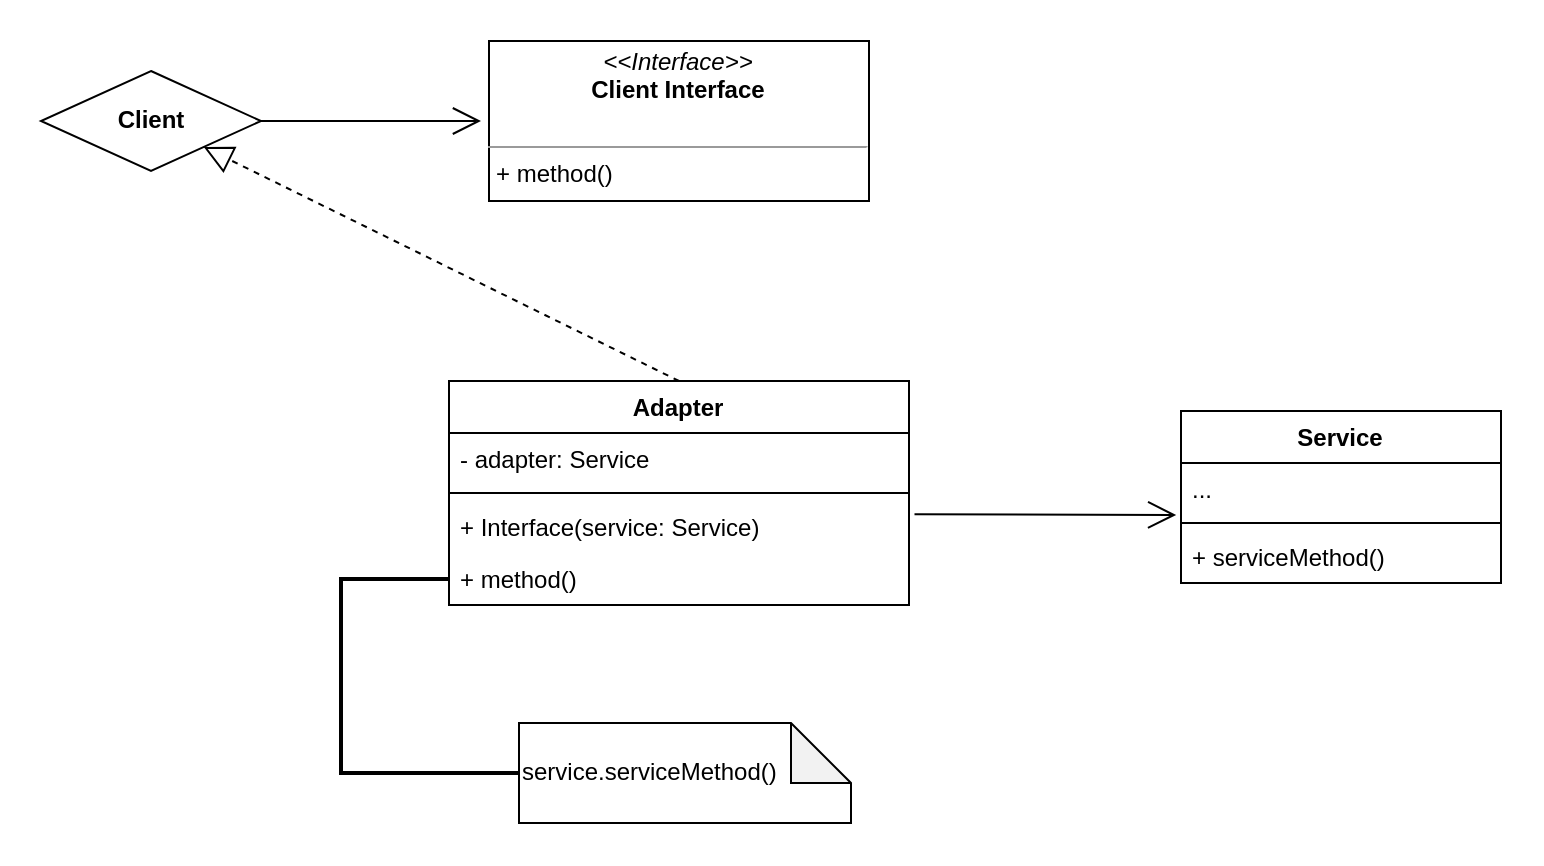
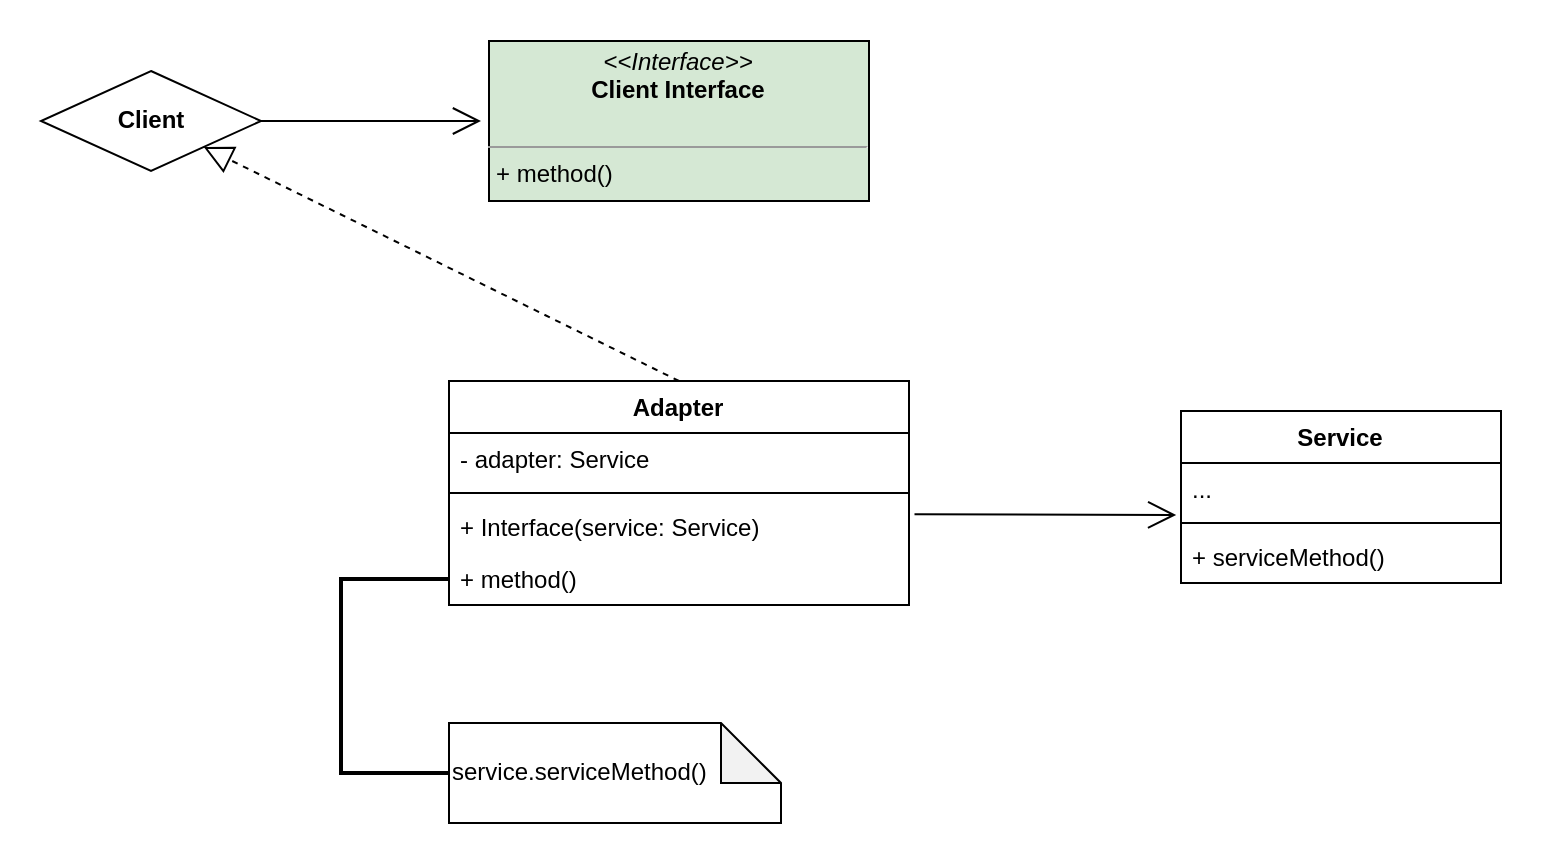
(679, 121) -> (679, 121)
(685, 773) -> (615, 773)
